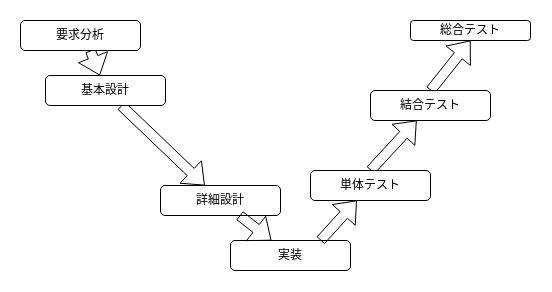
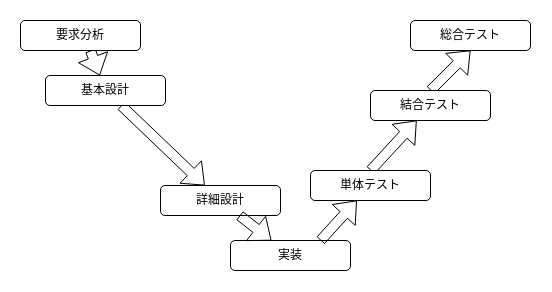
(471, 31) -> (471, 36)
